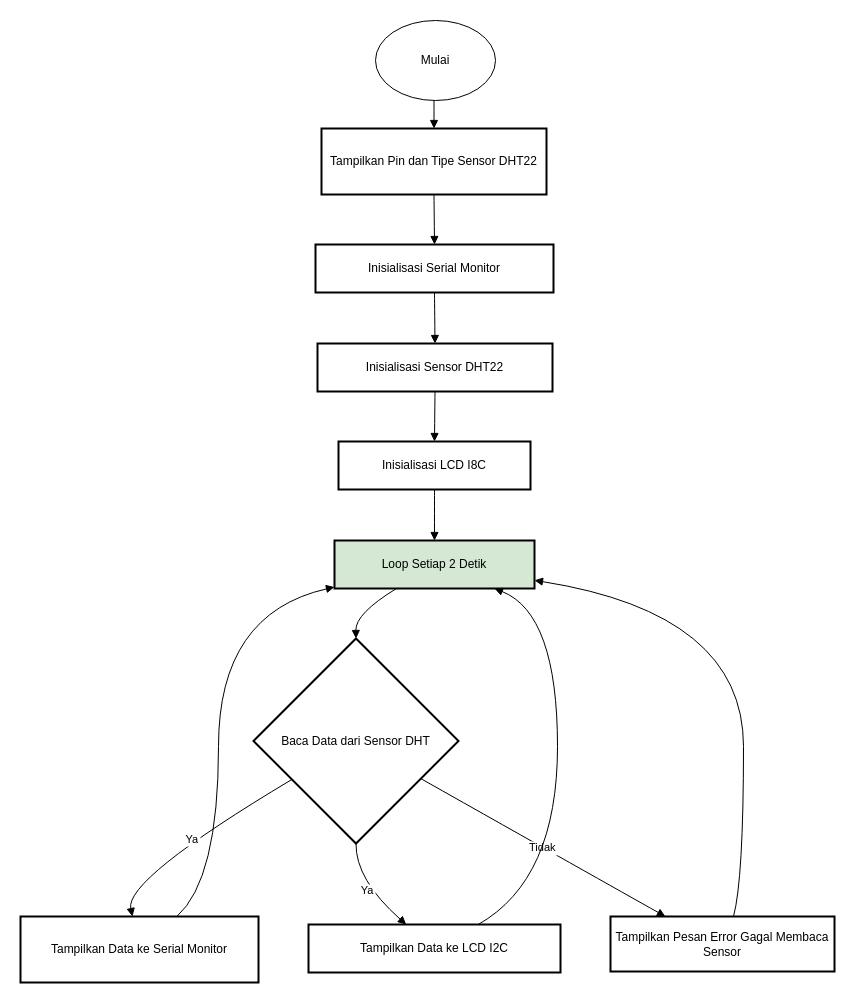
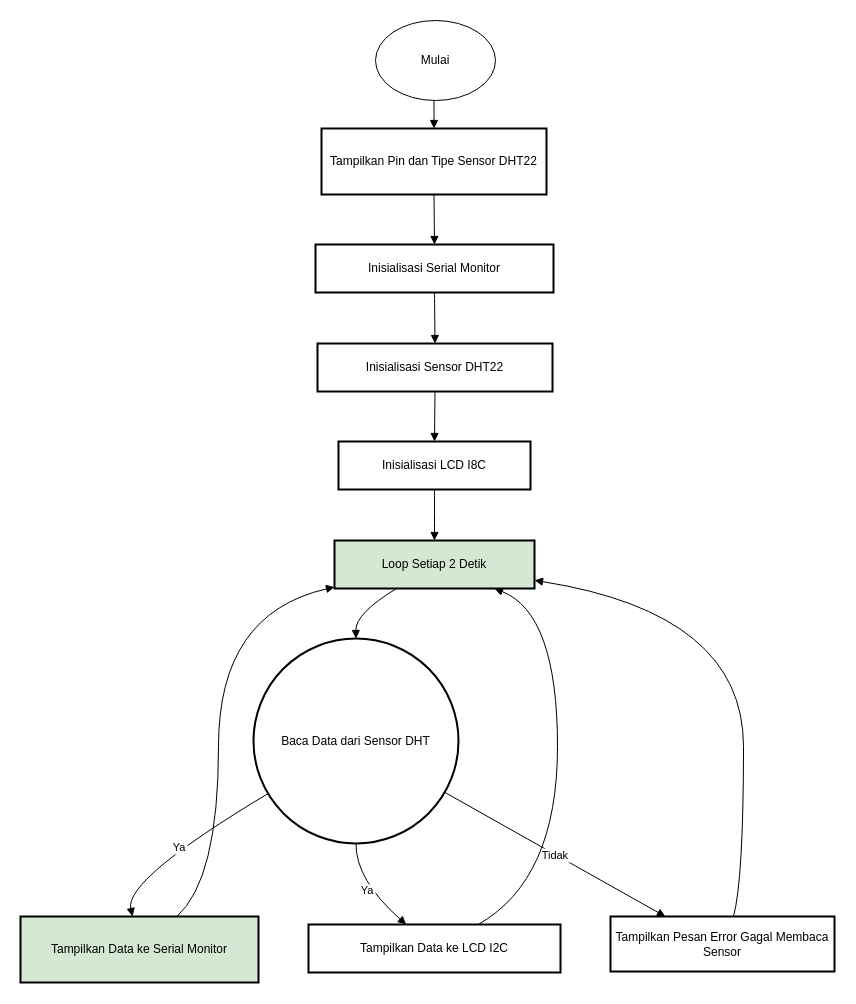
(356, 741) -> (356, 741)
(140, 950) -> (140, 950)
